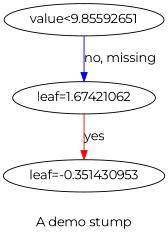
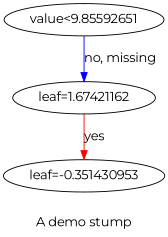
(84, 98) -> (84, 98)
